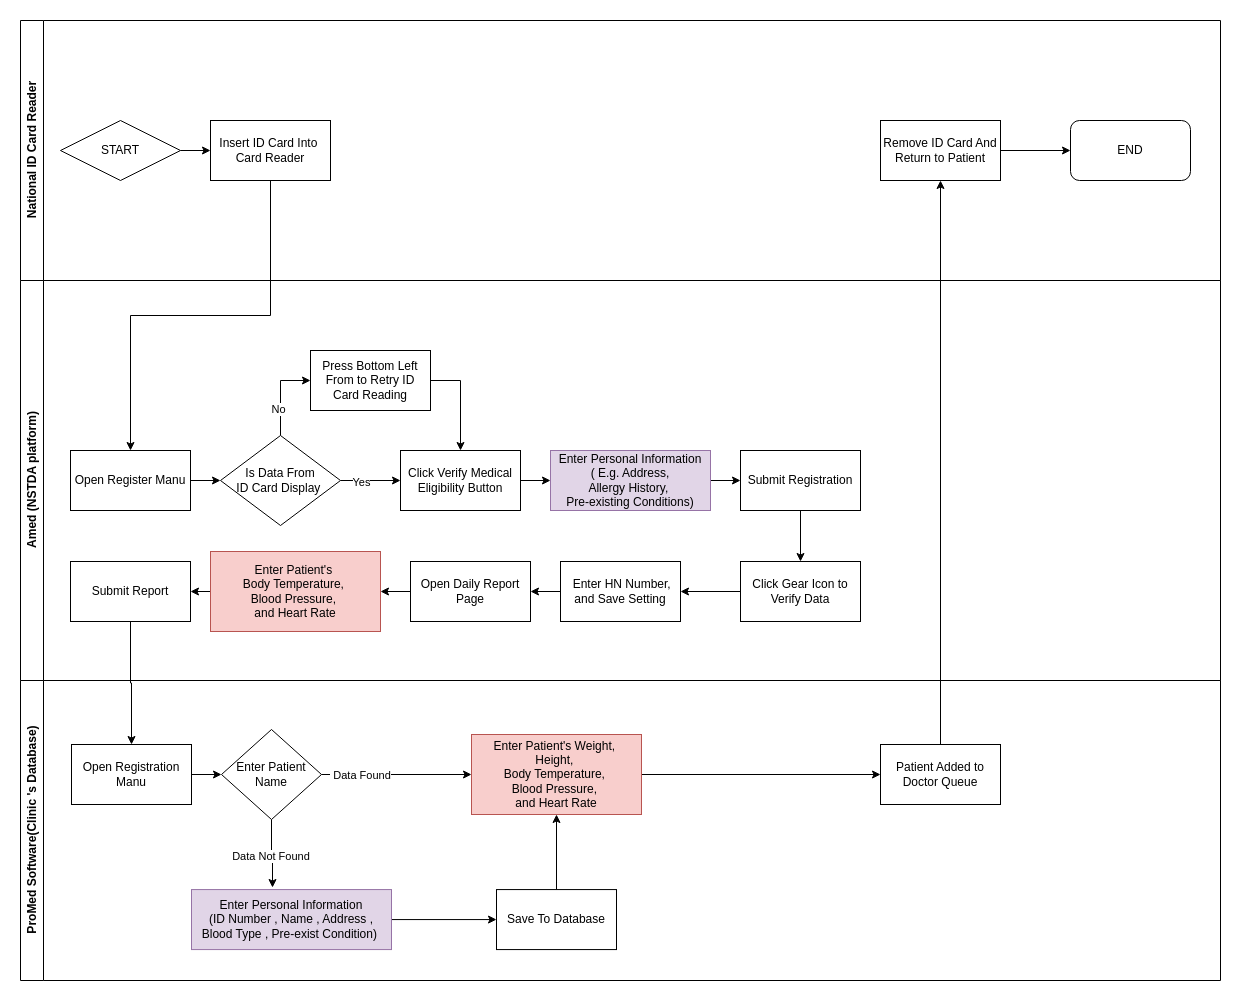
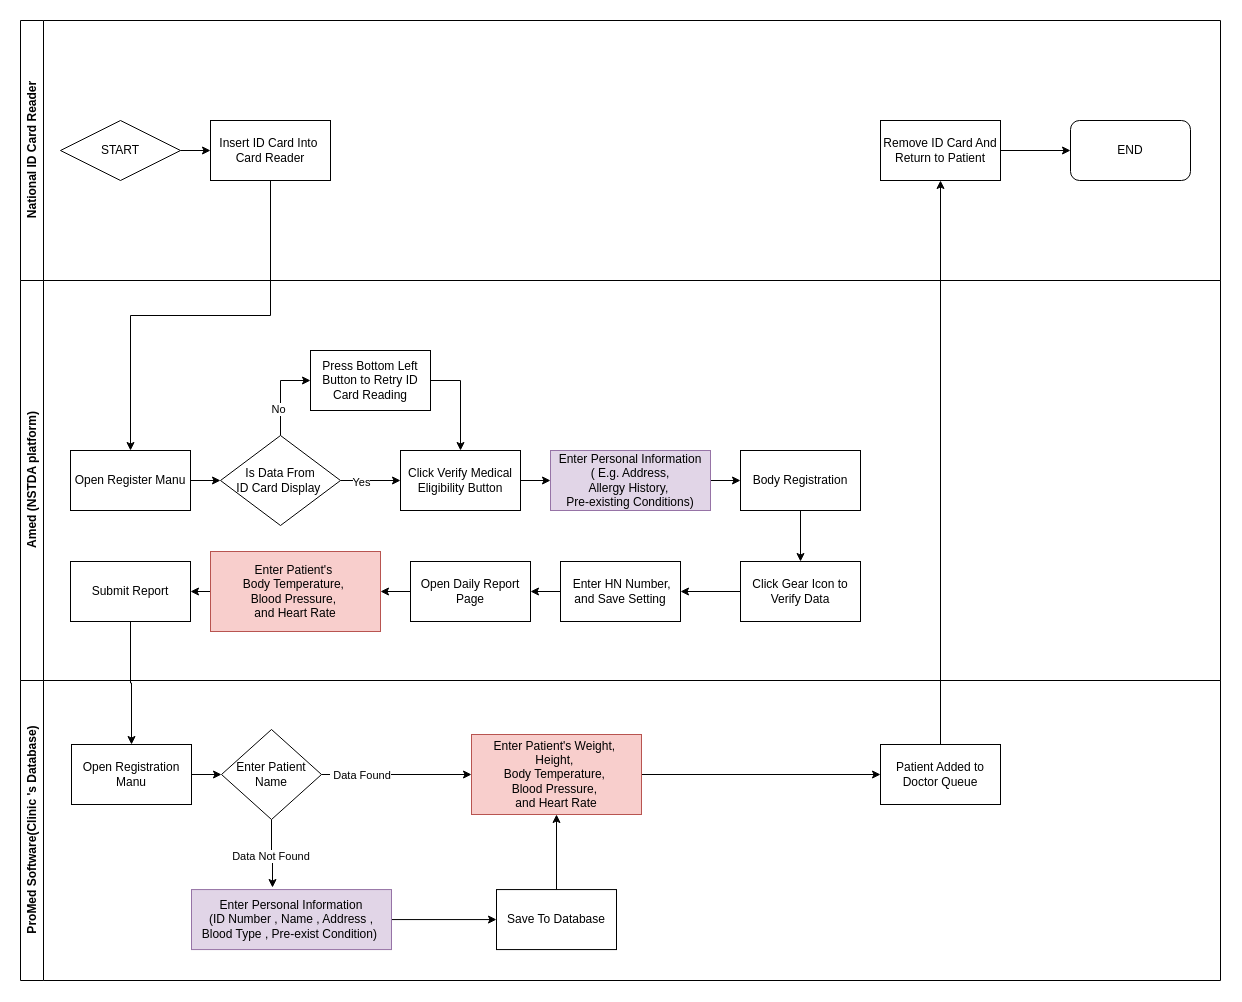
(371, 381) -> (371, 381)
(801, 481) -> (801, 481)
